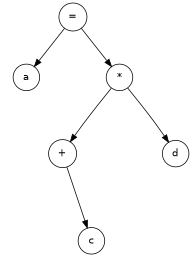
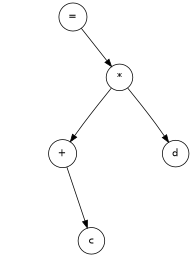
(26, 77) -> none
